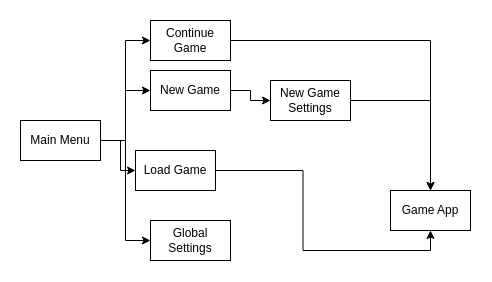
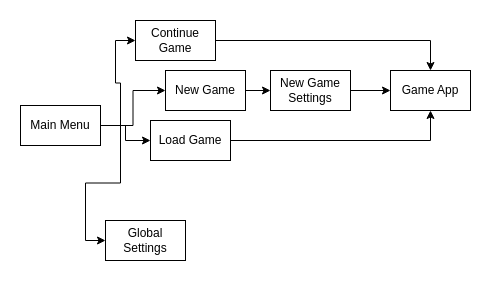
(191, 41) -> (176, 41)
(191, 91) -> (206, 91)
(311, 101) -> (311, 91)
(61, 141) -> (61, 126)
(176, 171) -> (191, 141)
(431, 211) -> (431, 91)
(191, 241) -> (146, 241)
